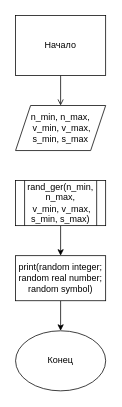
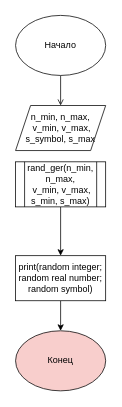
(60, 45) -> (60, 45)
(60, 128) -> (60, 128)
(60, 203) -> (60, 184)
(60, 360) -> (60, 360)
